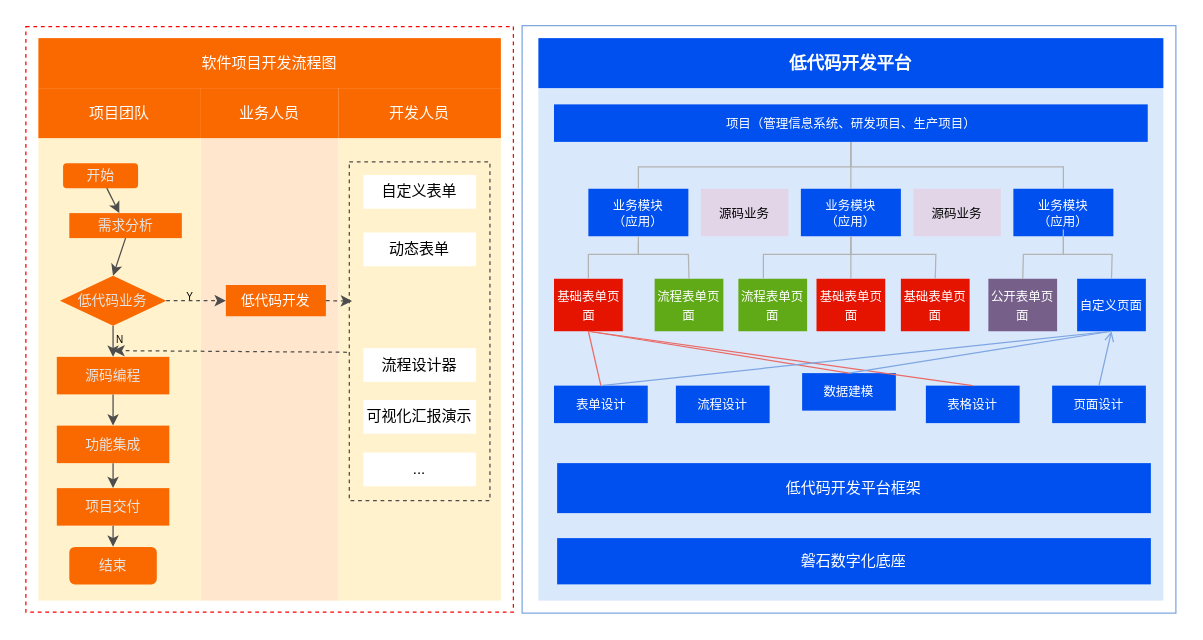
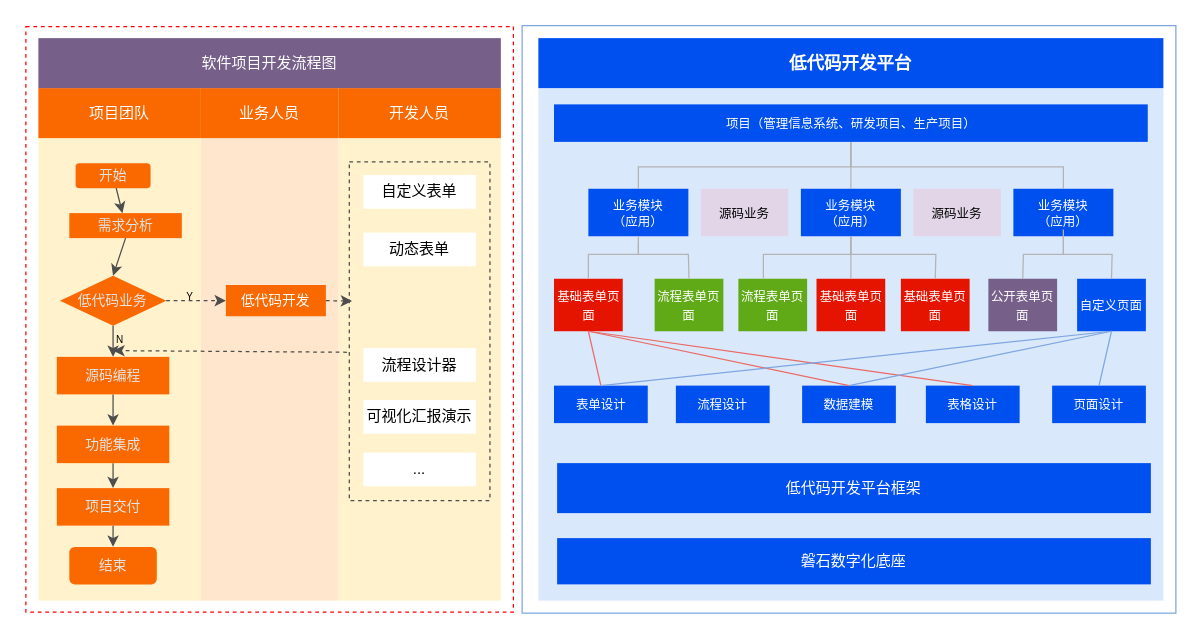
(269, 63) -> (269, 63)
(100, 176) -> (113, 176)
(1110, 337) -> (1110, 337)
(849, 392) -> (849, 404)
